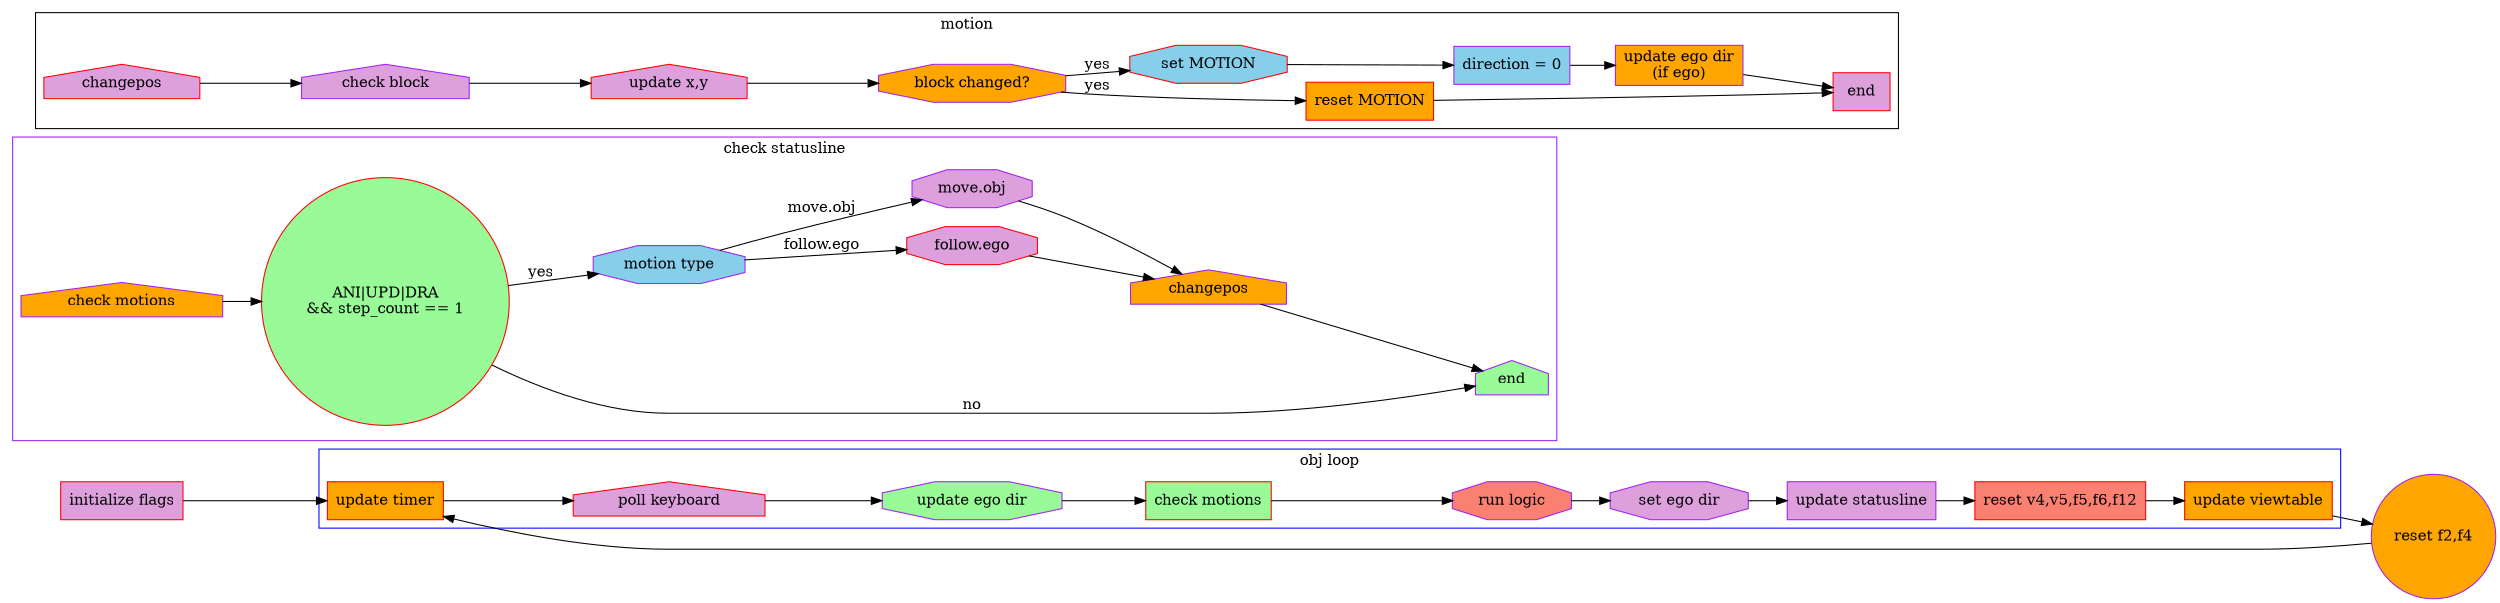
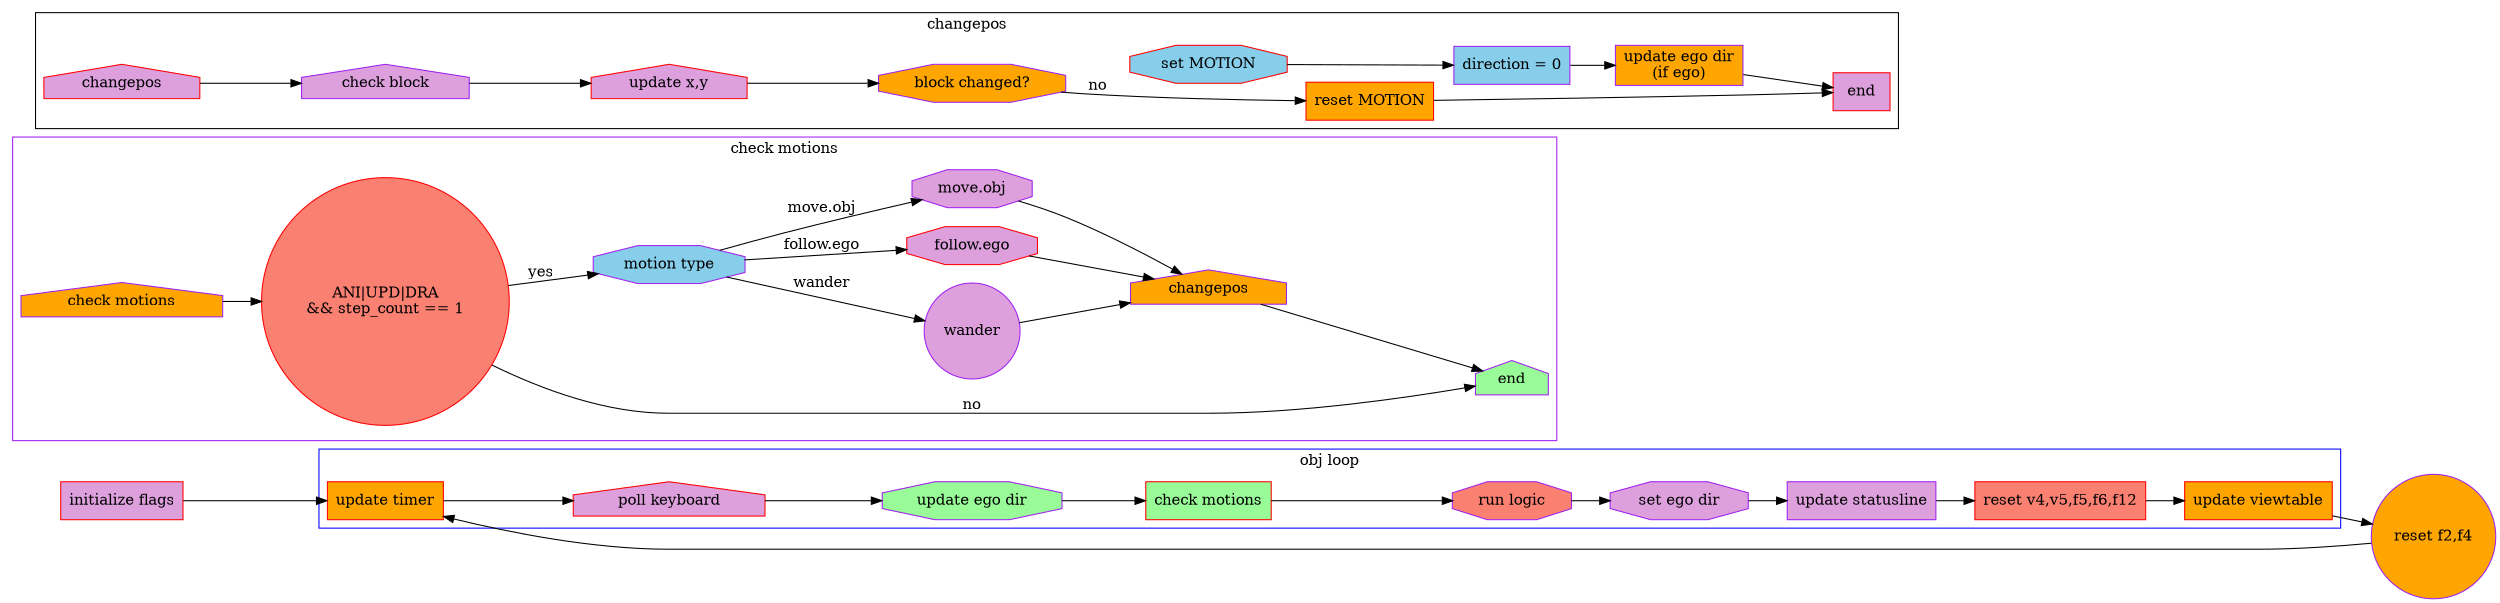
(967, 25) -> (967, 25)
(1092, 74) -> none
(1098, 86) -> (1098, 86)
(785, 149) -> (785, 149)
(385, 301) -> (385, 301)
none -> (972, 331)
